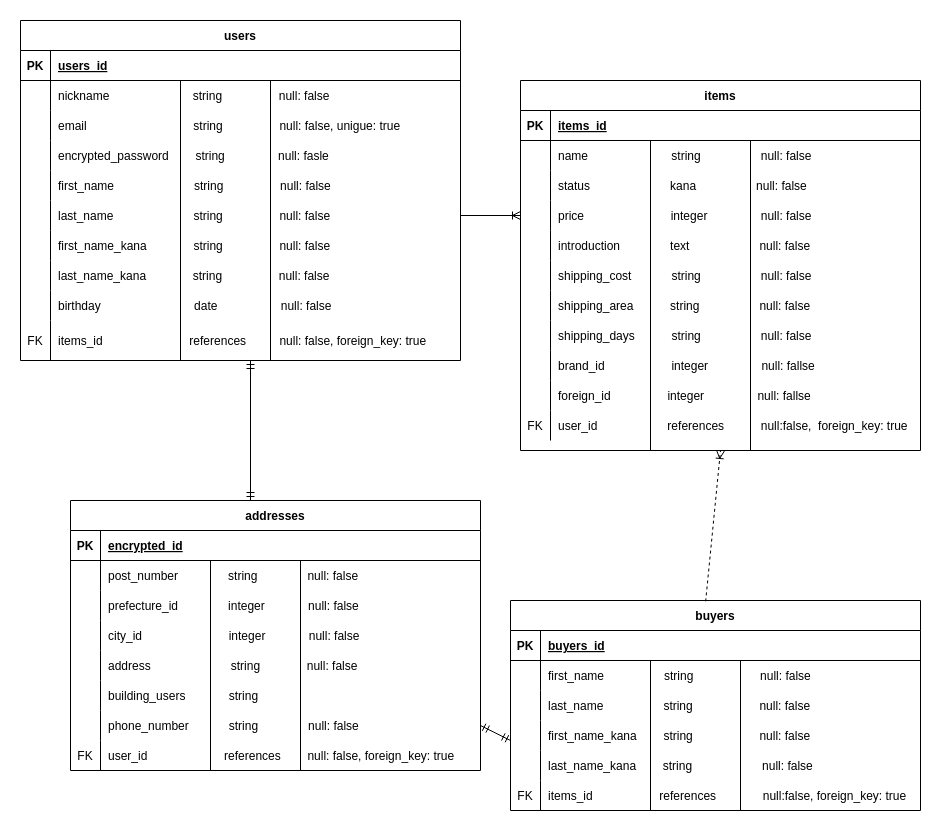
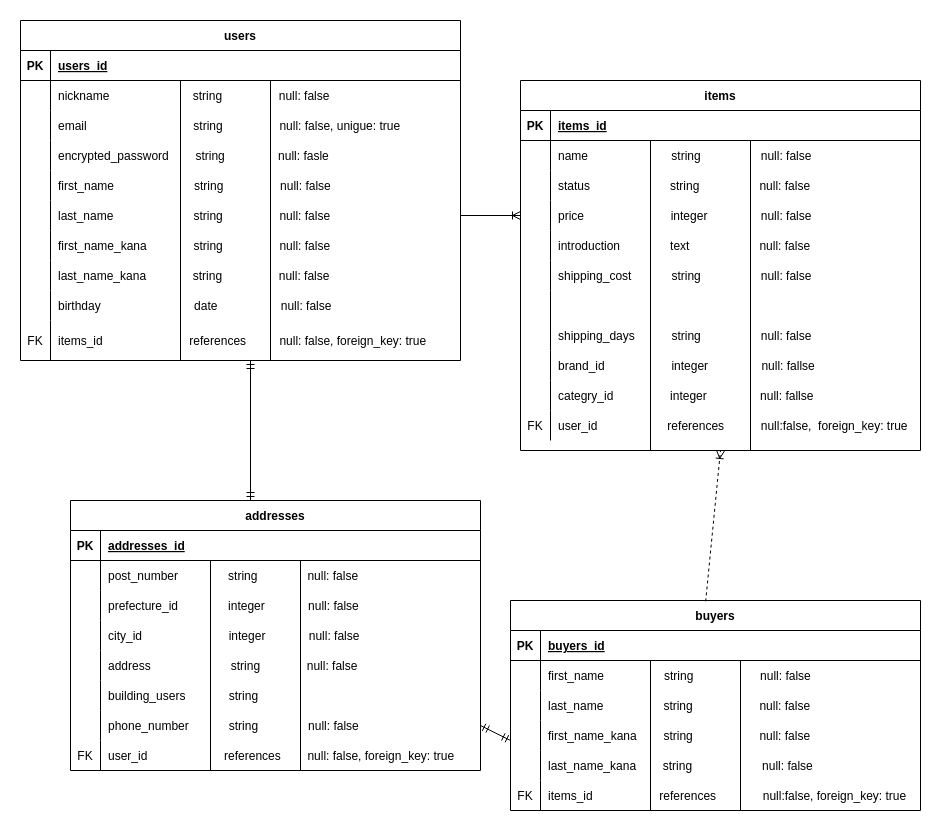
(729, 186) -> (734, 186)
(736, 306) -> none
(727, 396) -> (729, 396)
(147, 546) -> (147, 546)
